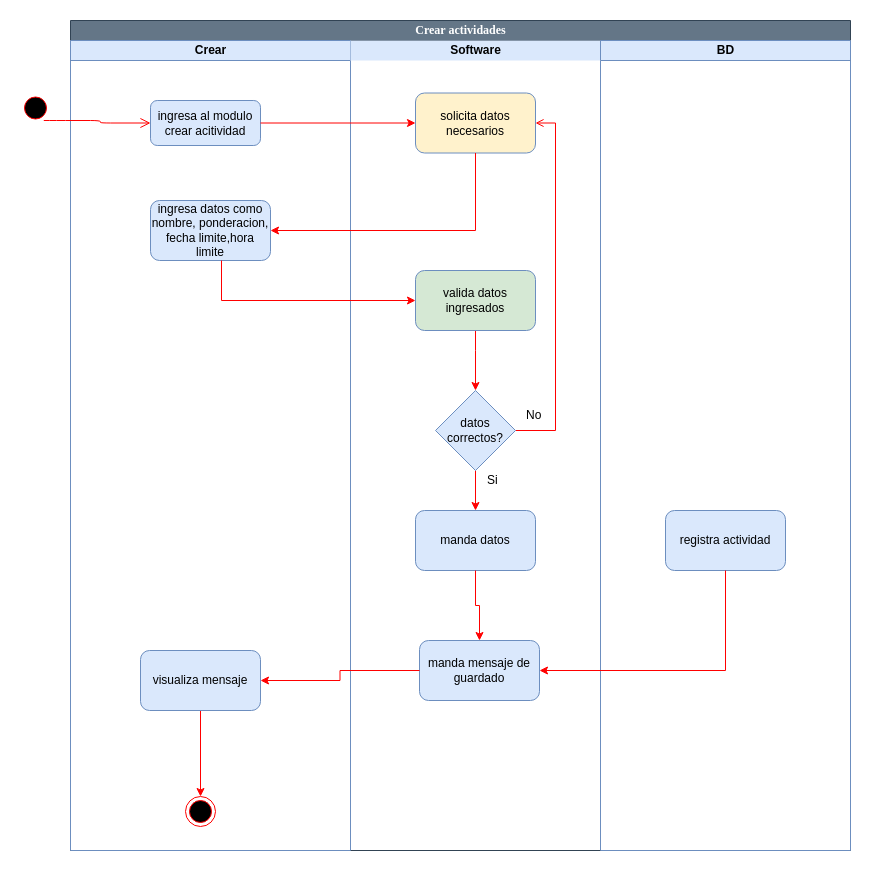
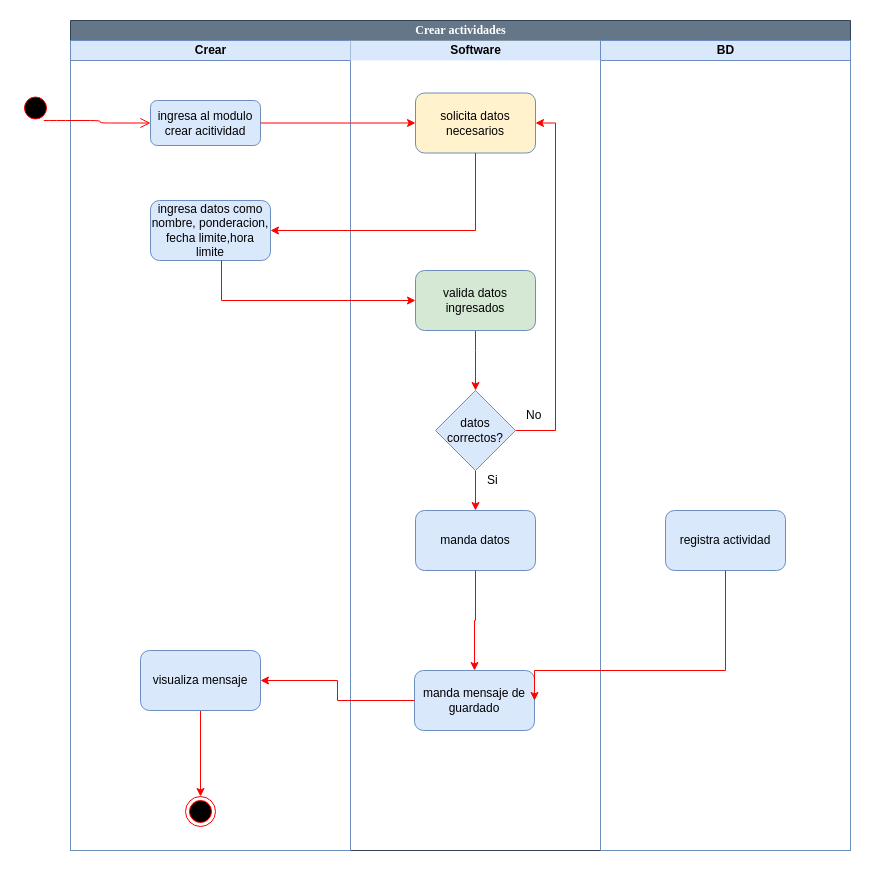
(542, 123) -> (544, 123)
(480, 671) -> (475, 701)
